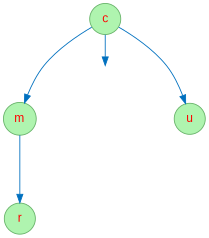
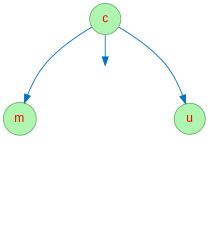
(20, 219) -> none
